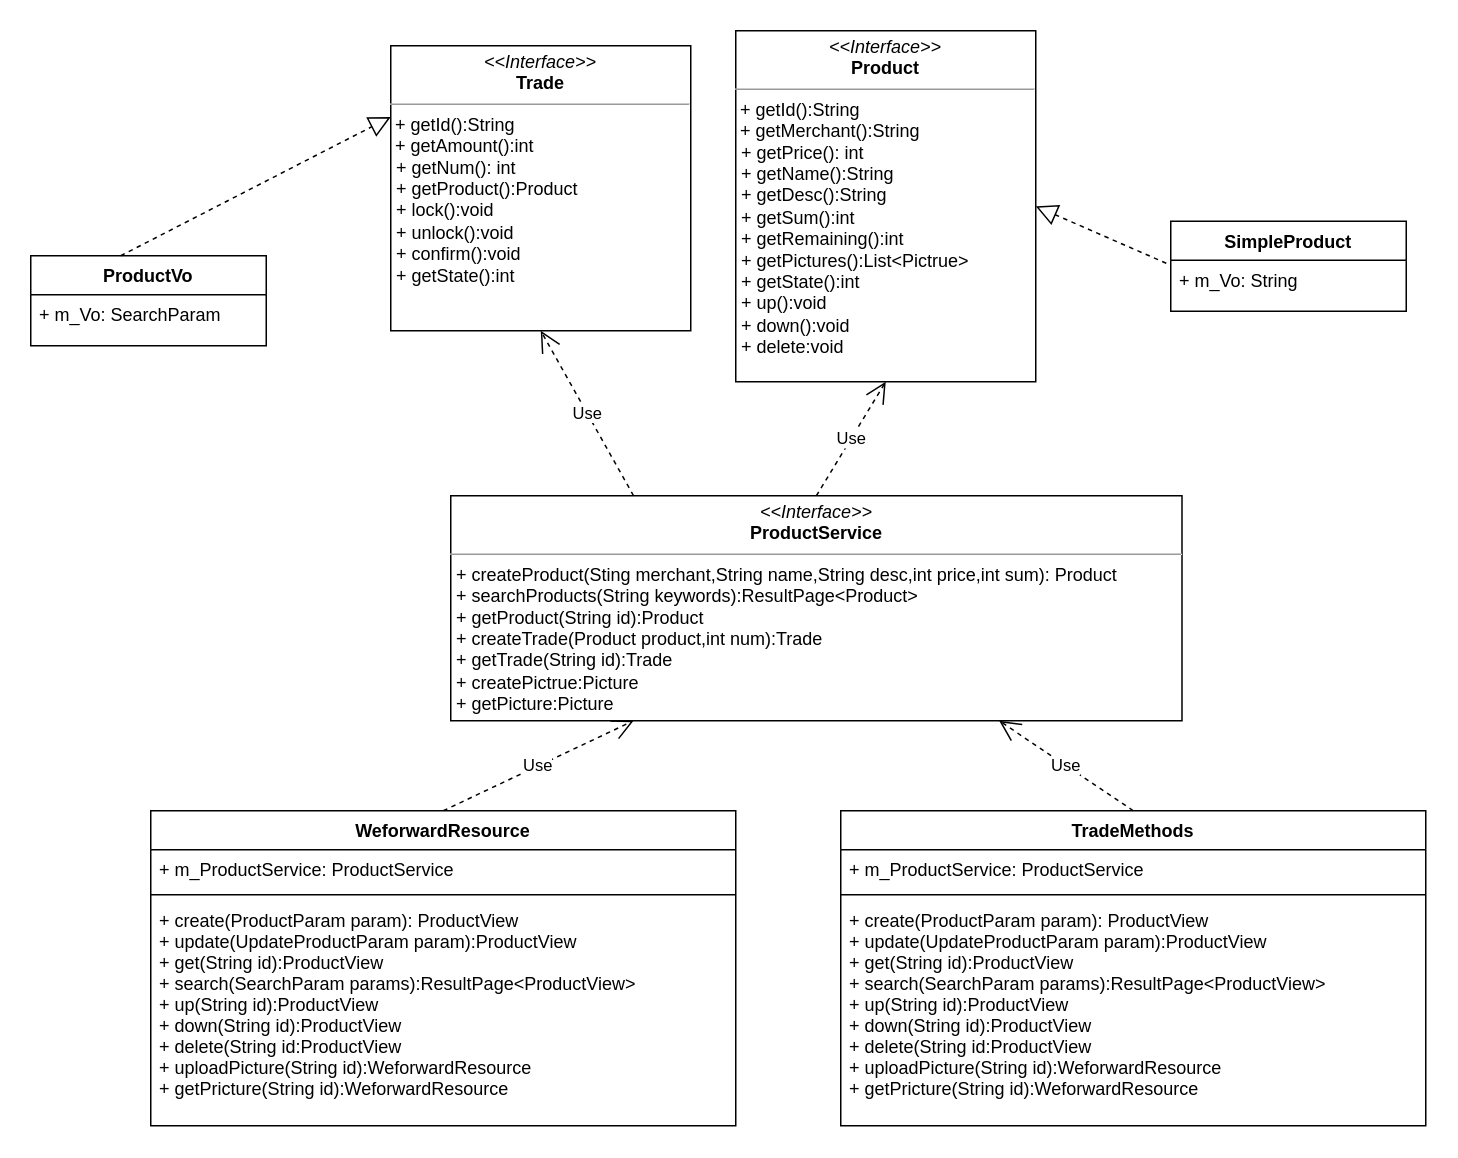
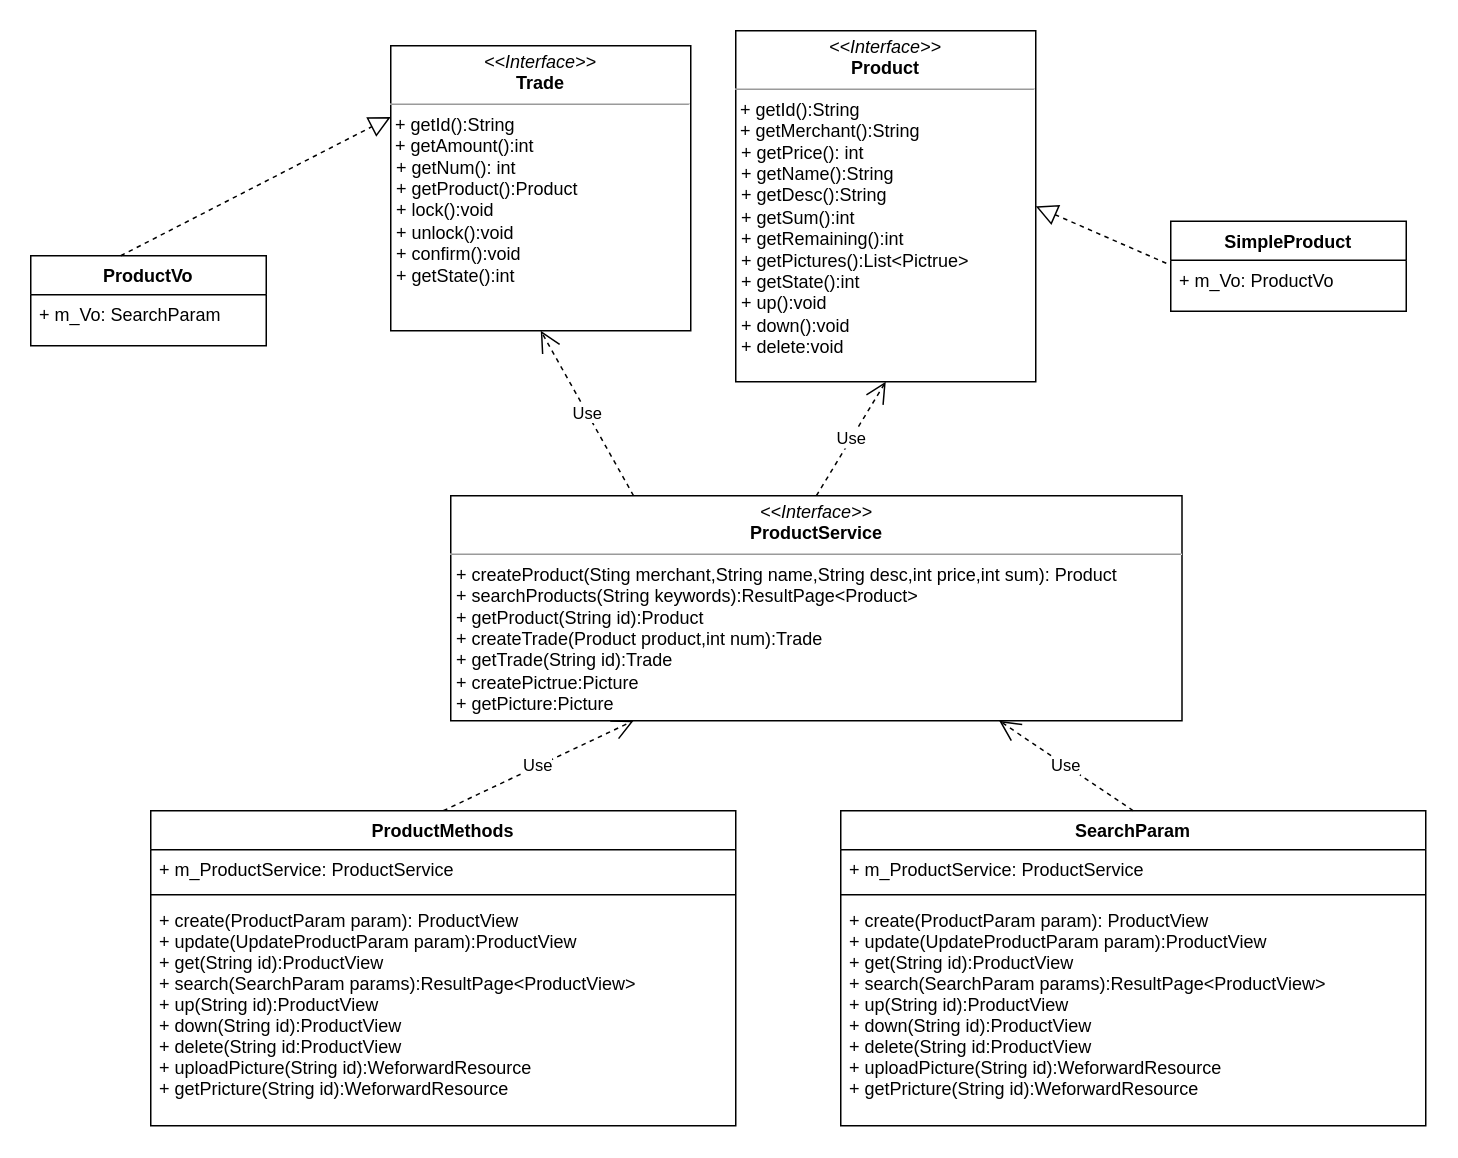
(1240, 281) -> (1258, 281)
(443, 831) -> (443, 831)
(1133, 831) -> (1133, 831)
